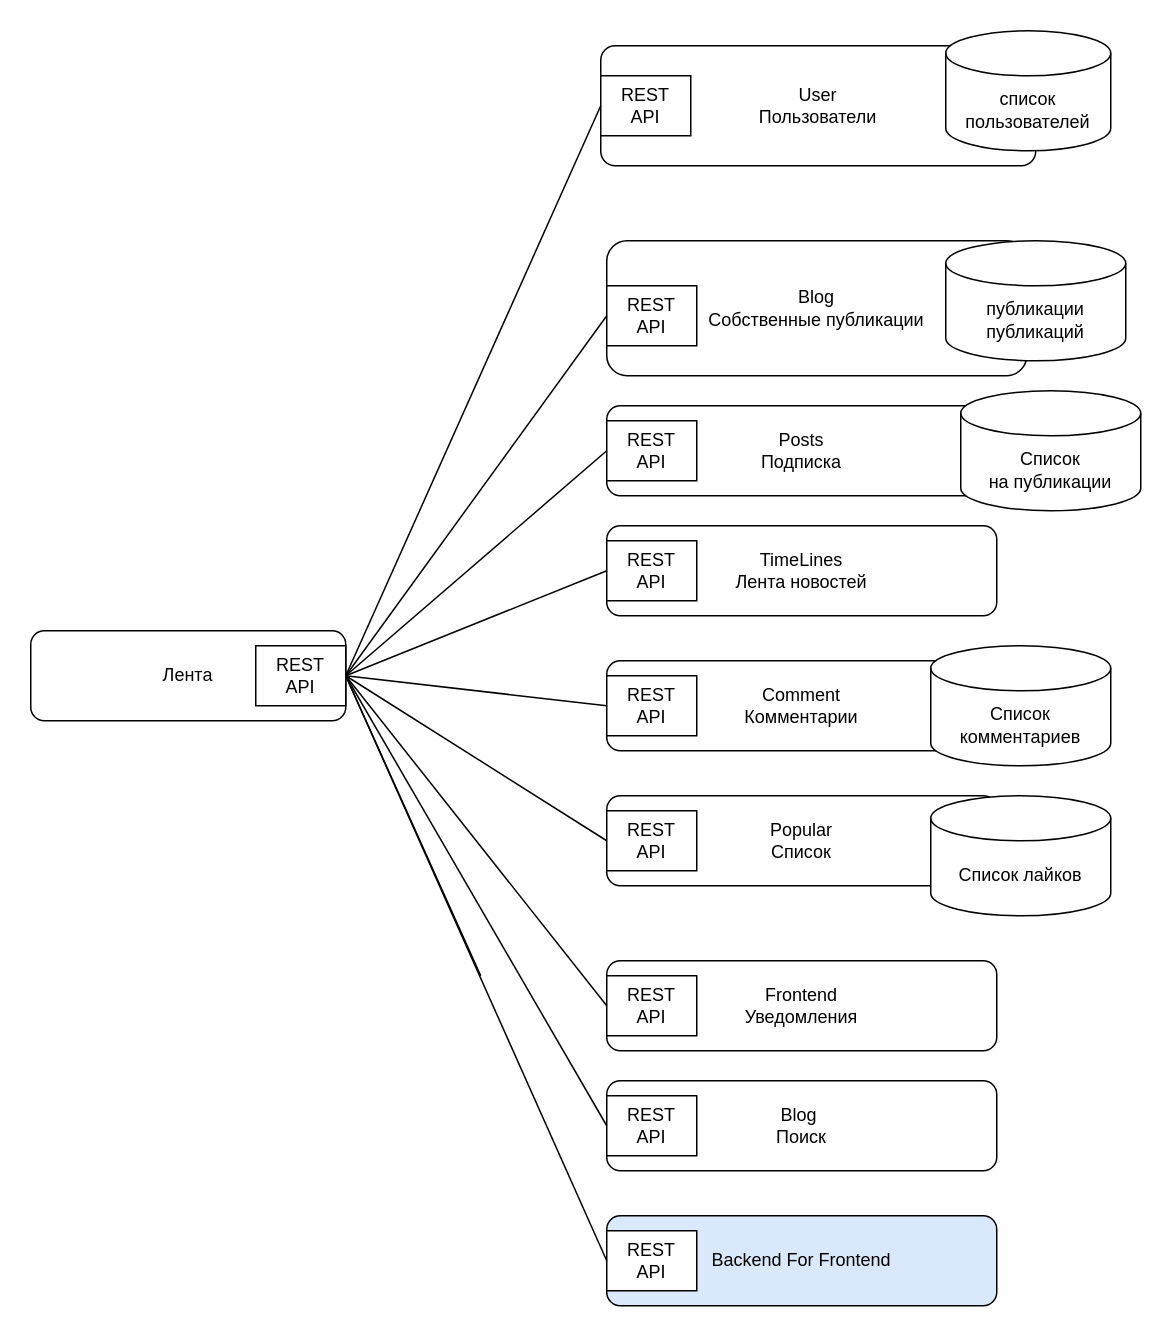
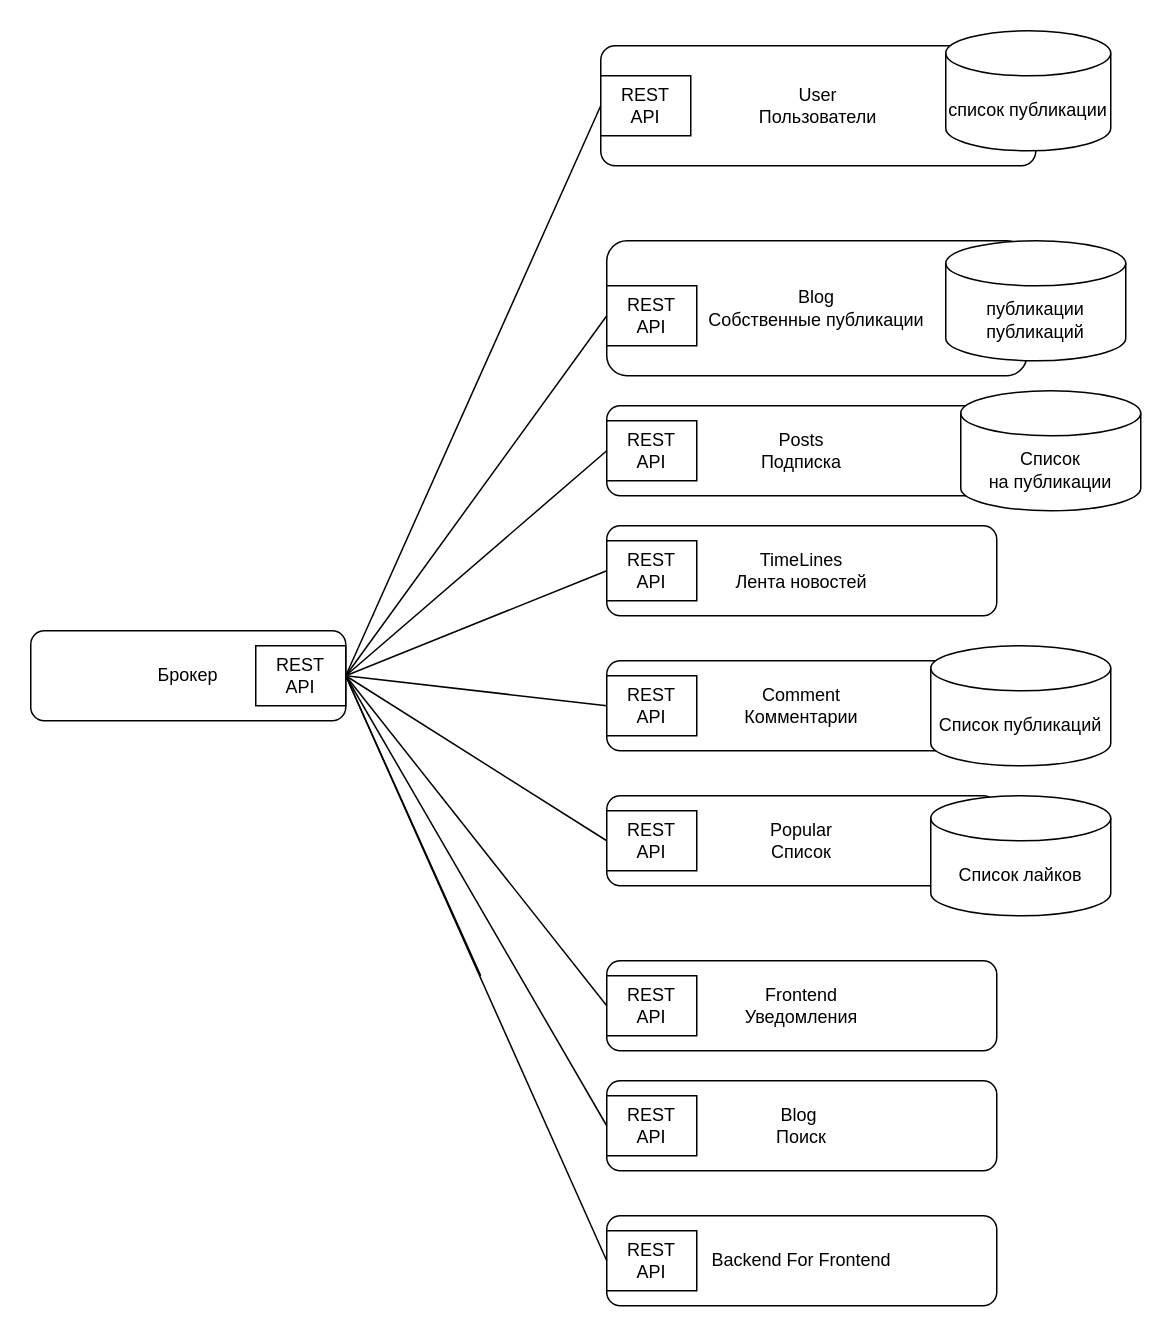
(1028, 110) -> (1028, 110)
(188, 676) -> (188, 676)
(1021, 725) -> (1021, 725)
(802, 1261) -> (802, 1261)
